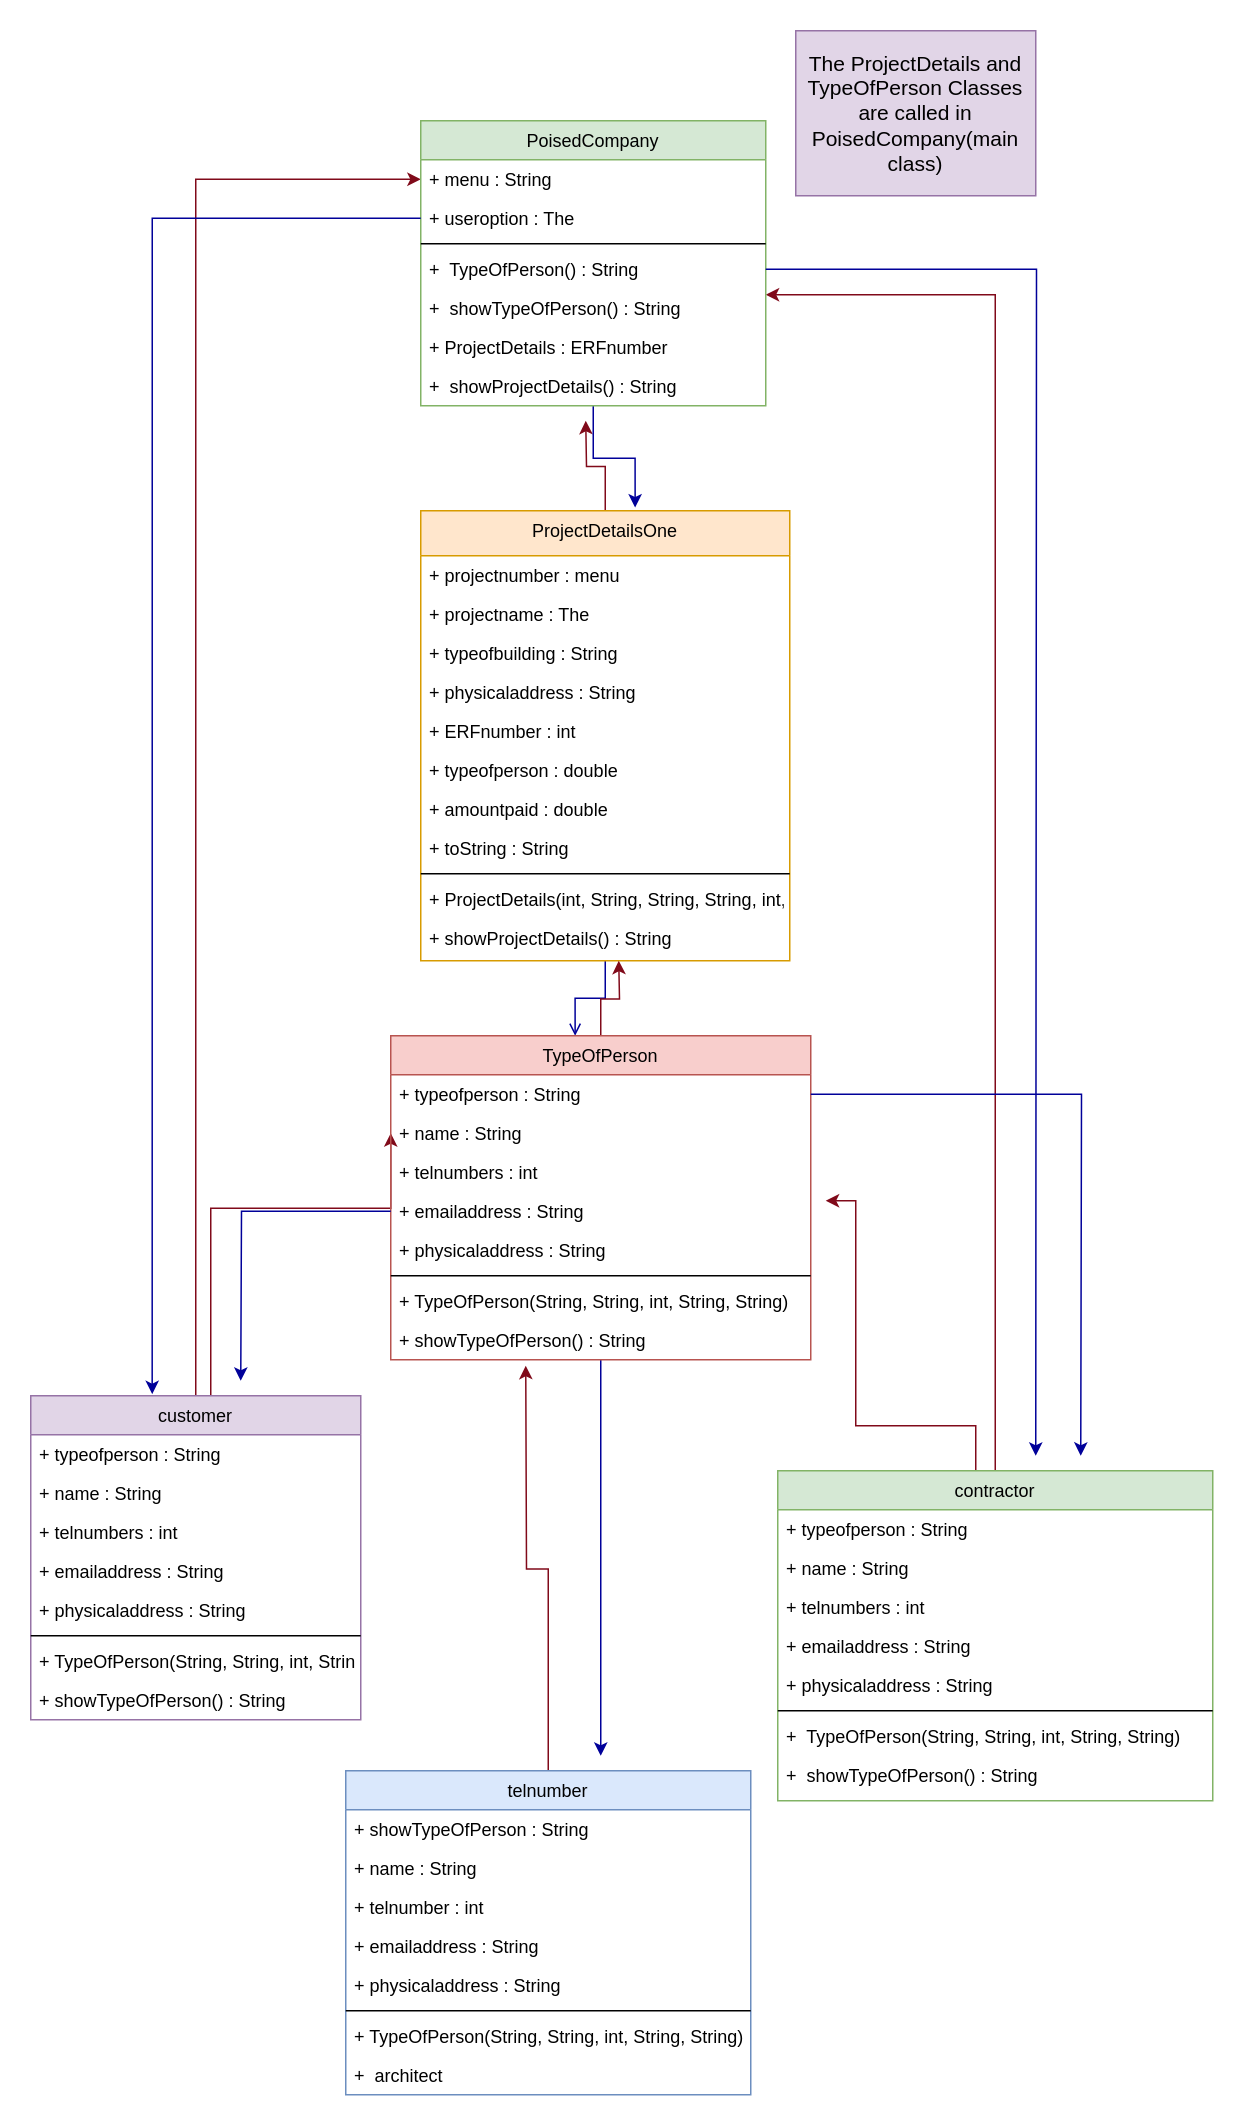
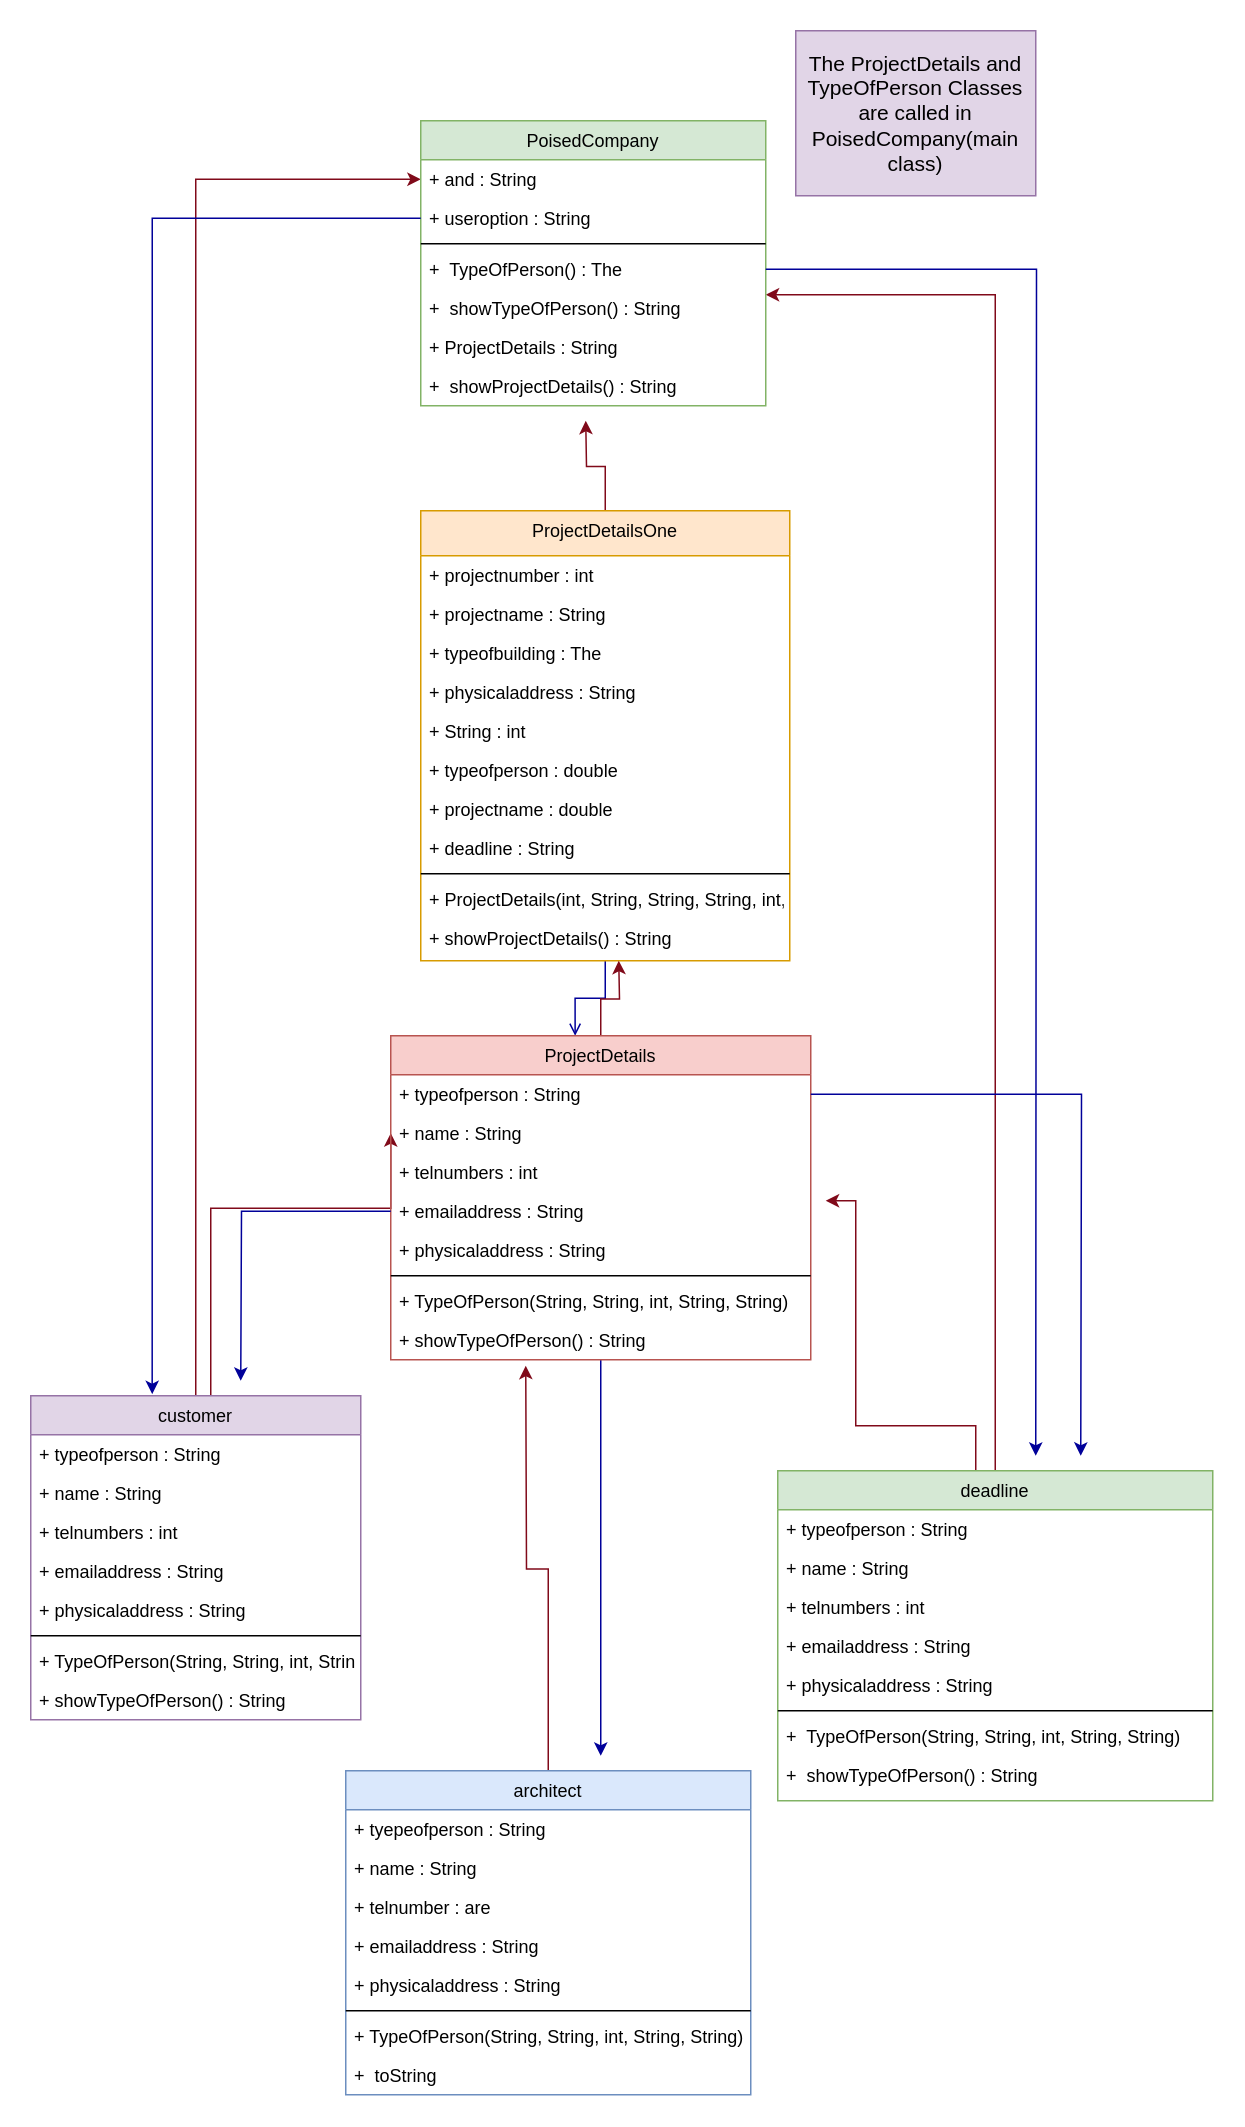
(493, 180) -> (488, 180)
(508, 219) -> (521, 219)
(548, 270) -> (536, 270)
(556, 348) -> (539, 348)
(609, 458) -> none
(531, 576) -> (523, 576)
(515, 615) -> (528, 615)
(536, 654) -> (524, 654)
(503, 732) -> (486, 732)
(521, 810) -> (528, 810)
(511, 849) -> (508, 849)
(600, 1056) -> (600, 1056)
(995, 1491) -> (995, 1491)
(548, 1791) -> (548, 1791)
(478, 1830) -> (463, 1830)
(426, 1908) -> (428, 1908)
(410, 2076) -> (405, 2076)
